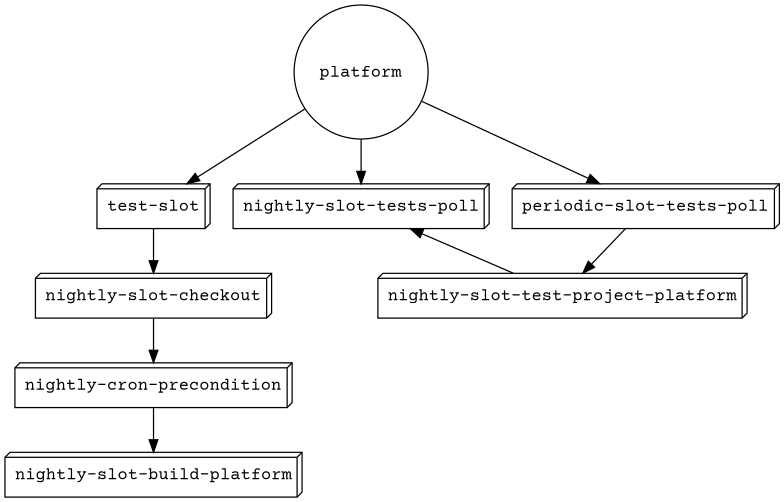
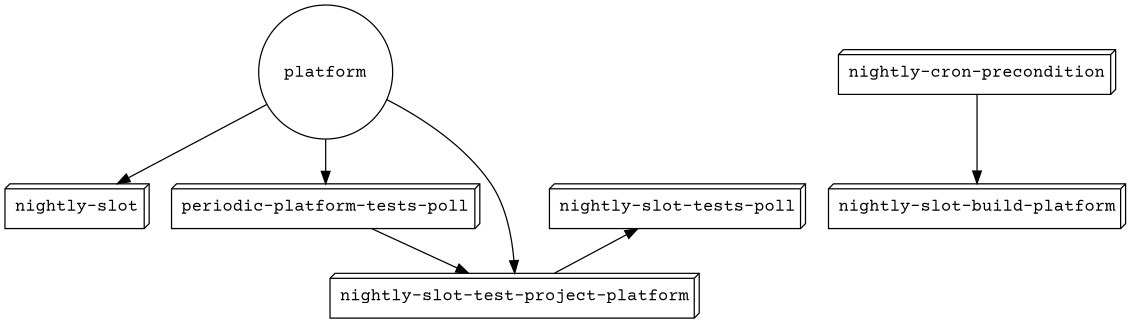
(361, 155) -> (474, 163)
(154, 206) -> (77, 206)
(646, 206) -> (326, 206)
(154, 296) -> none
